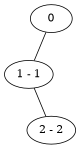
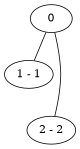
(40, 102) -> (61, 74)
